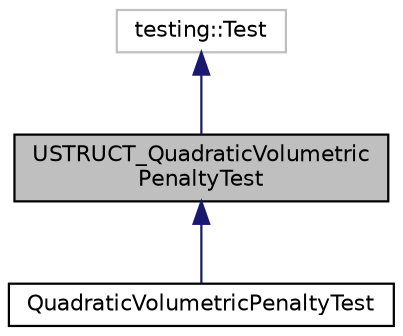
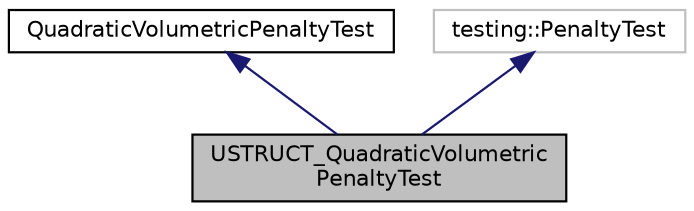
(201, 31) -> (560, 31)
(201, 254) -> (291, 100)
